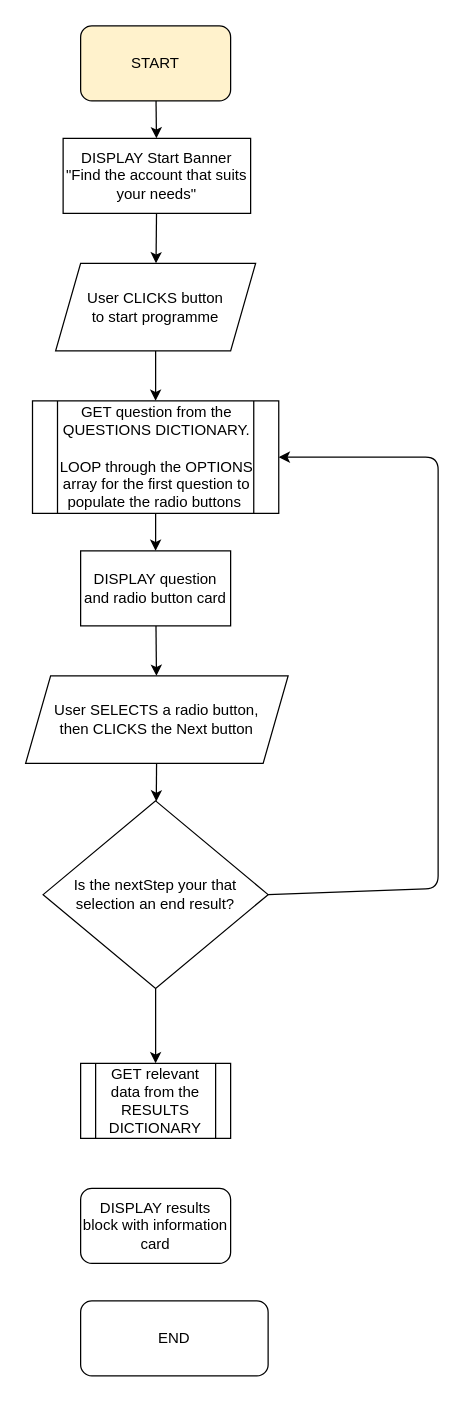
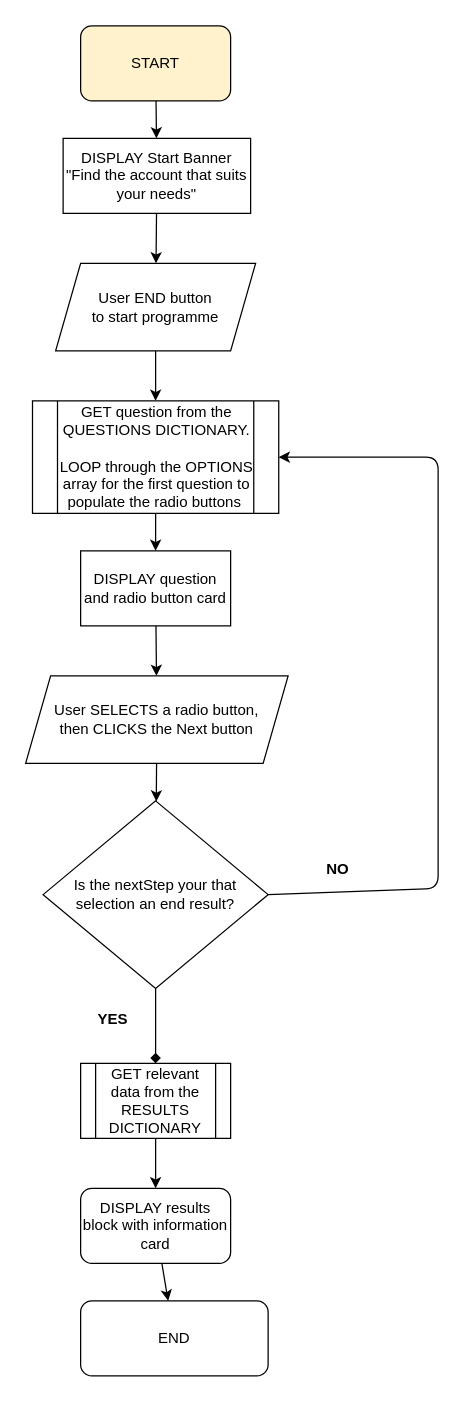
(156, 307) -> (156, 307)
none -> (338, 869)
none -> (113, 1019)
(156, 1053) -> (156, 1052)
none -> (156, 1159)
none -> (164, 1278)
